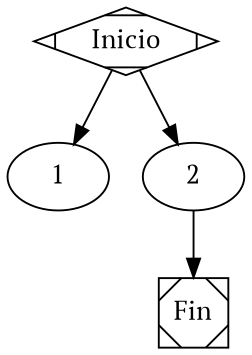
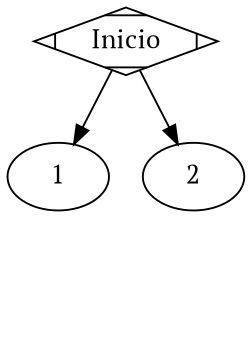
(194, 313) -> none
